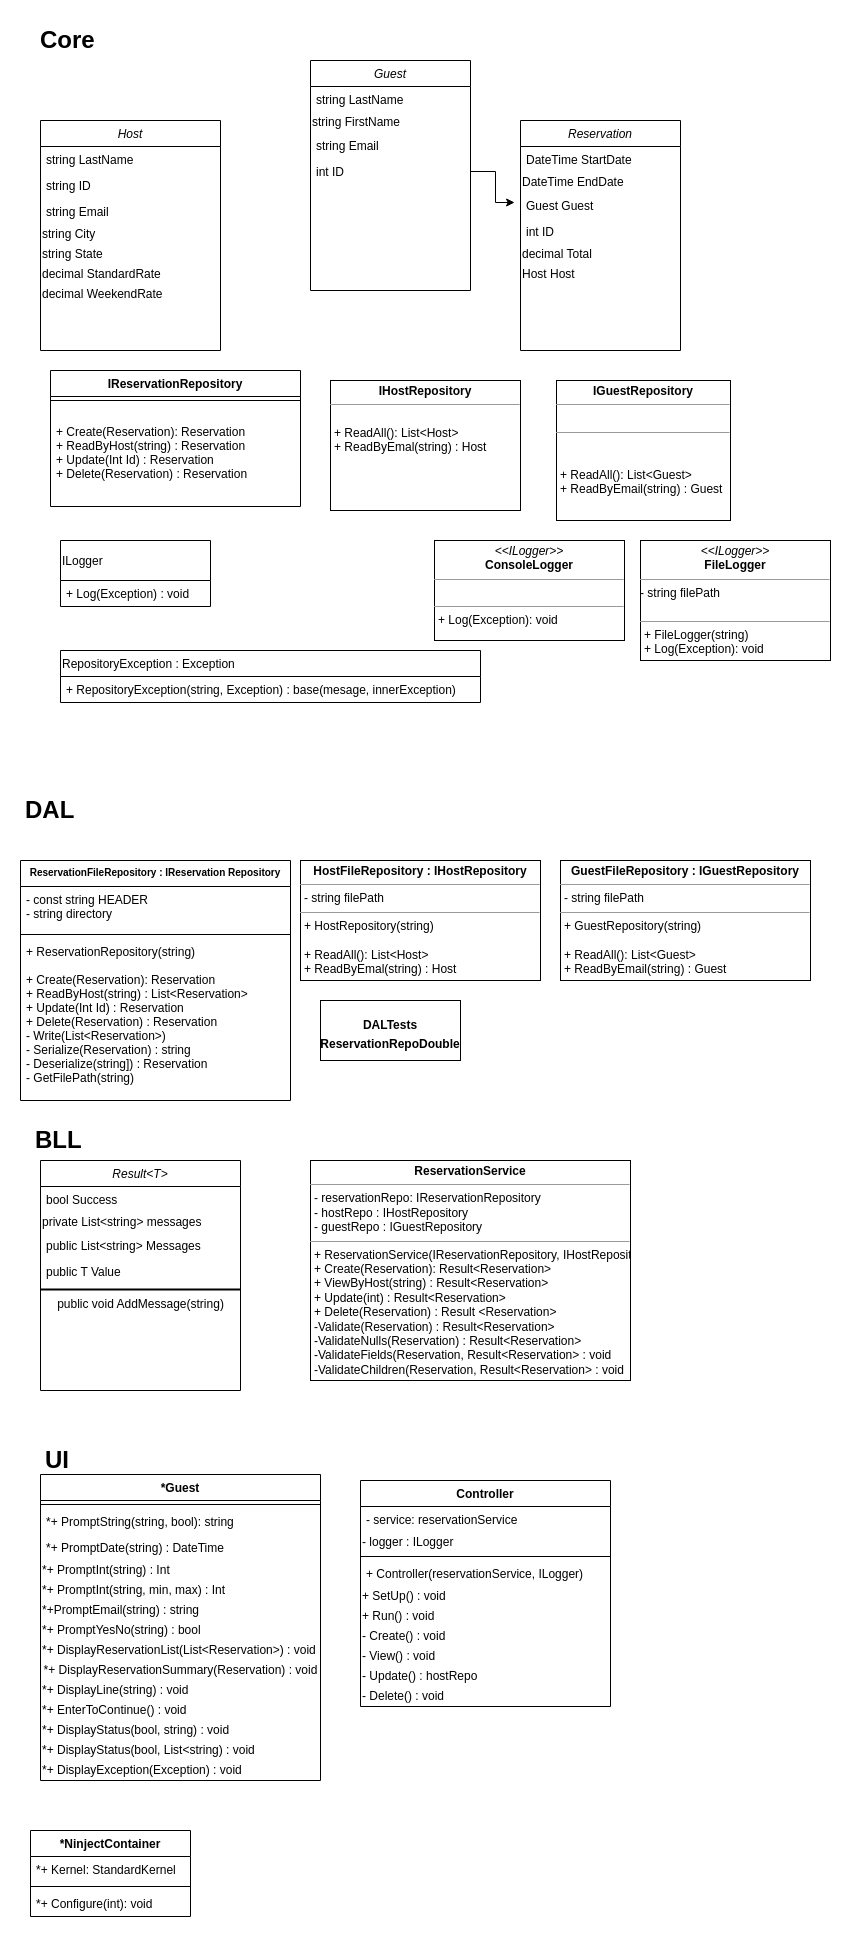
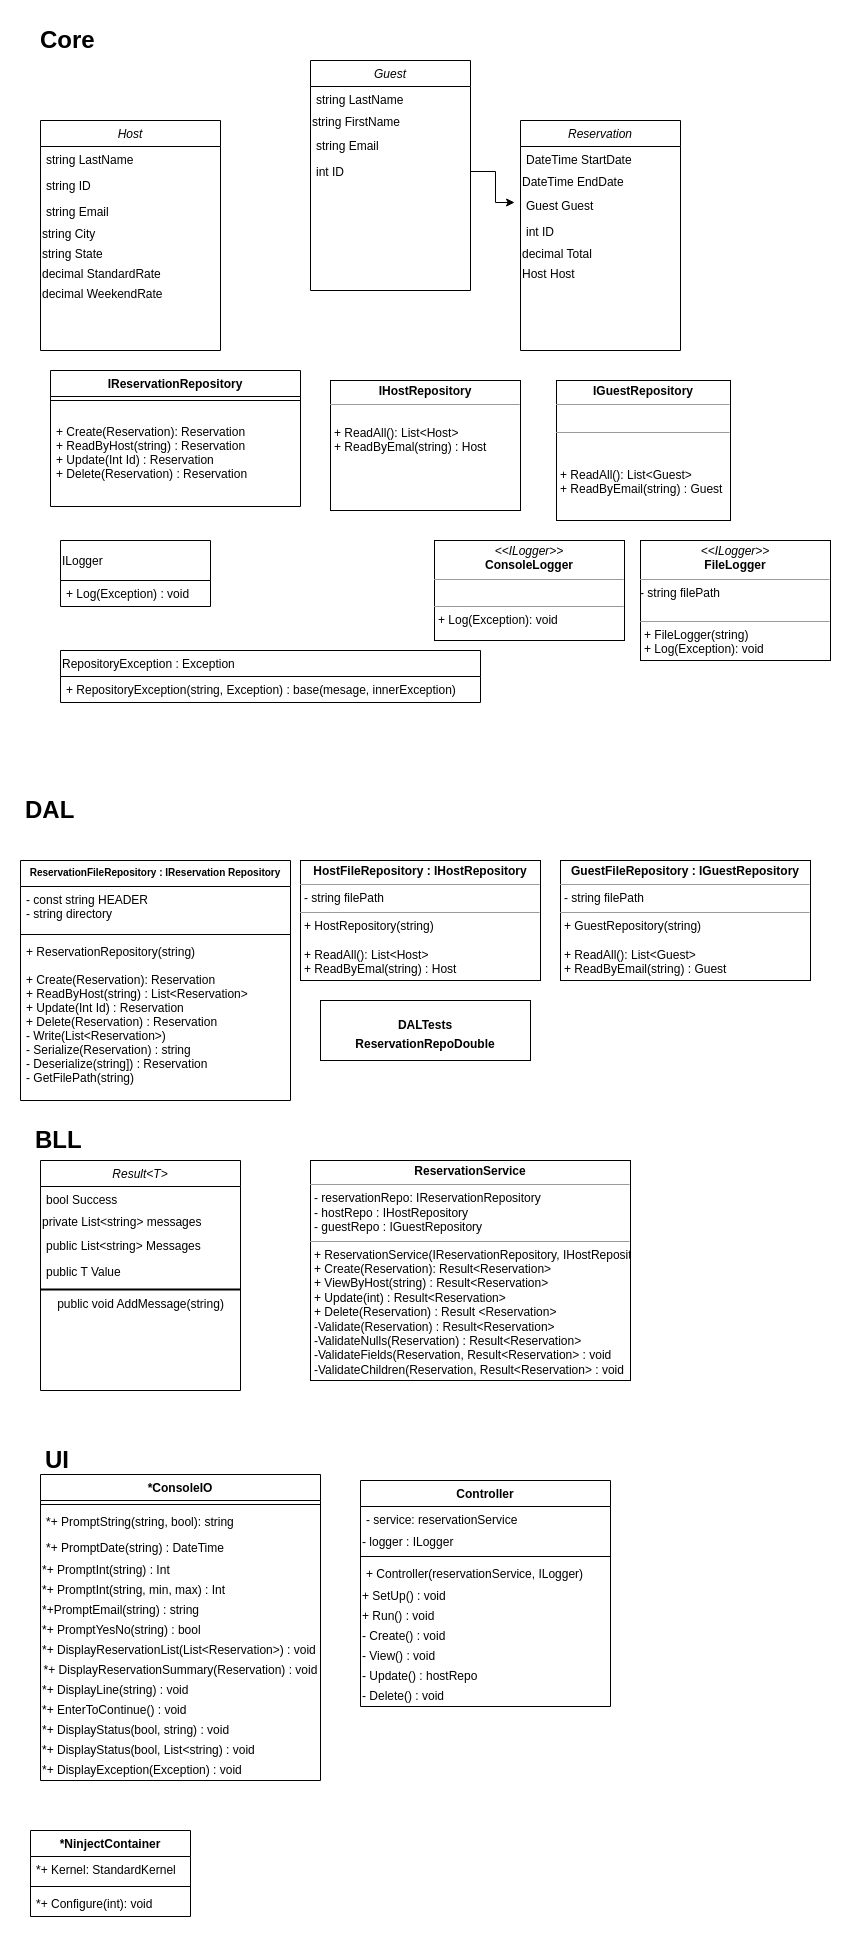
(391, 1031) -> (426, 1031)
(180, 1488) -> (180, 1488)
